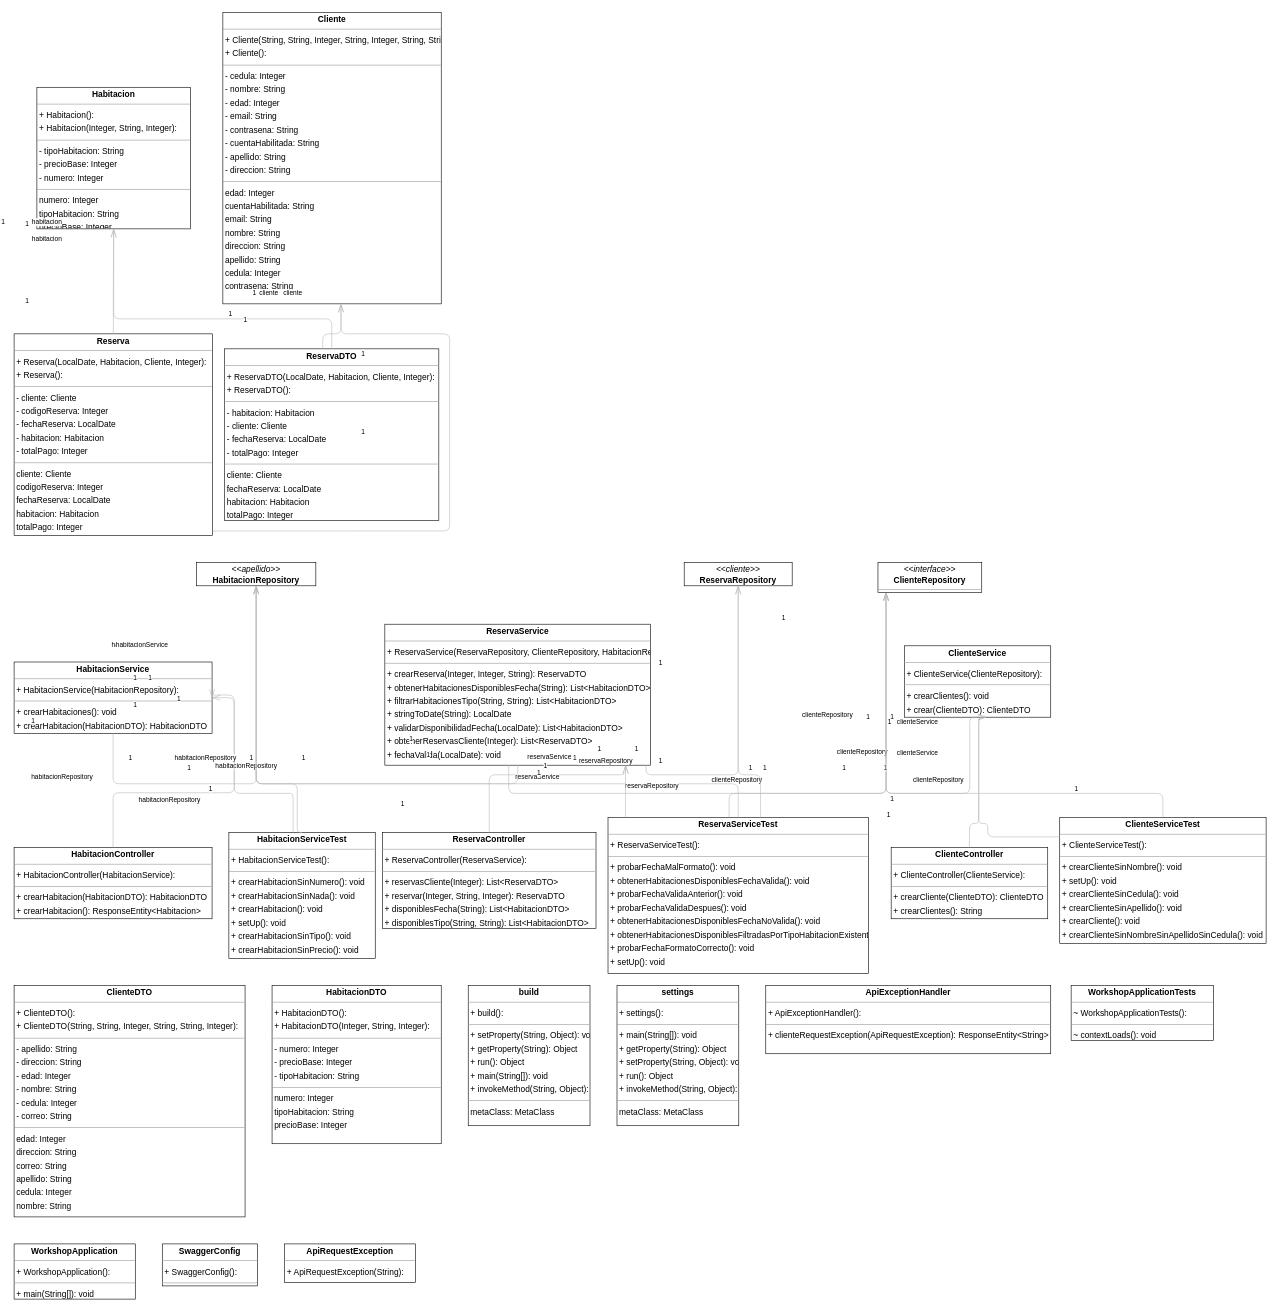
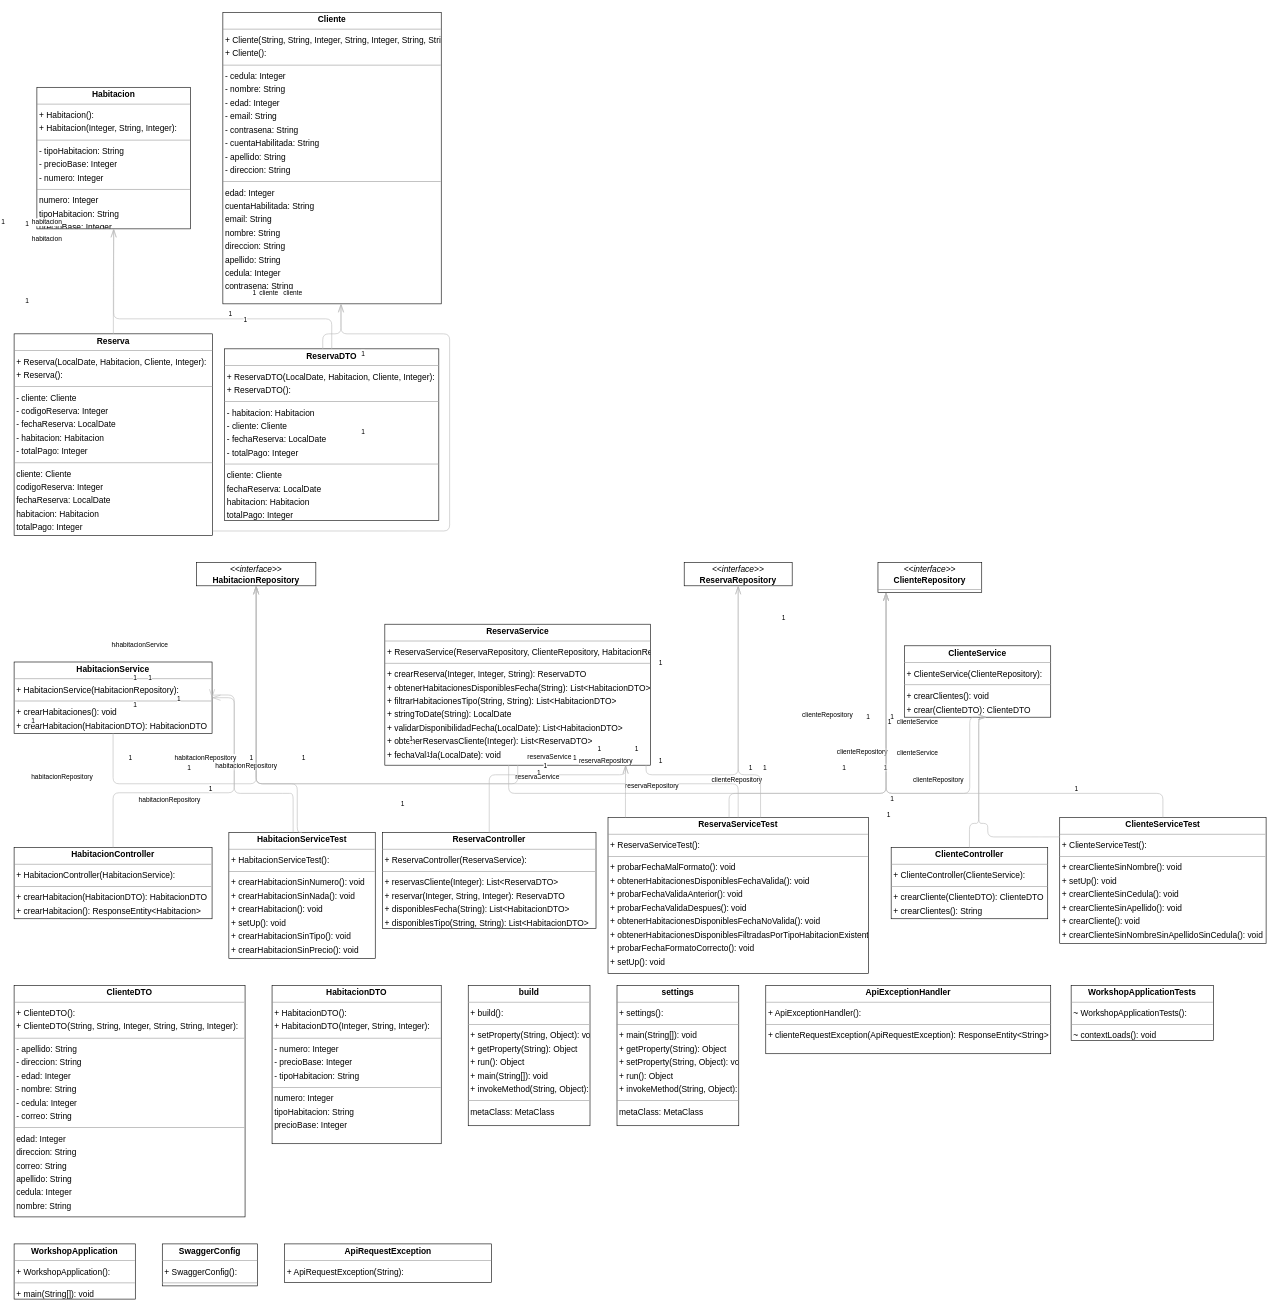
(240, 573) -> (240, 573)
(723, 573) -> (723, 573)
(350, 1263) -> (388, 1263)
